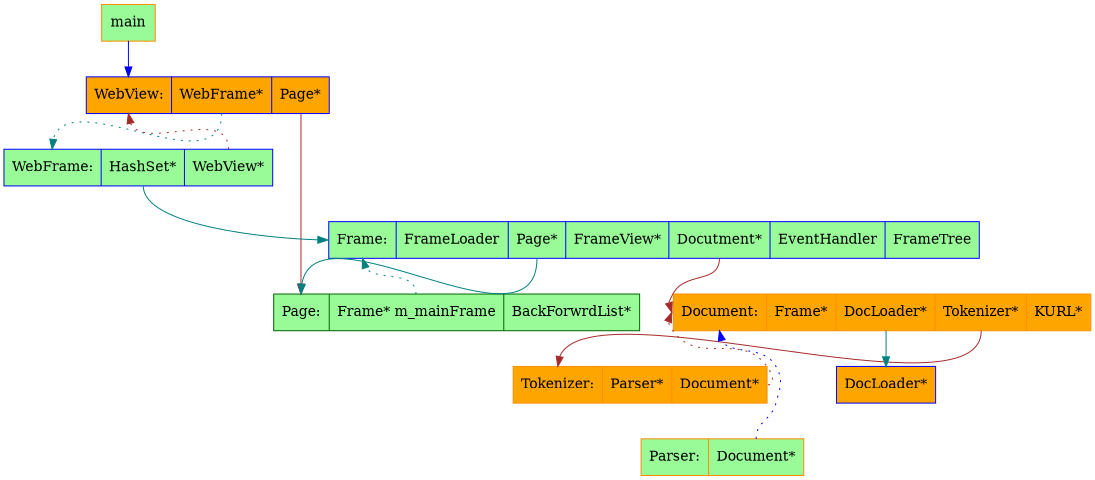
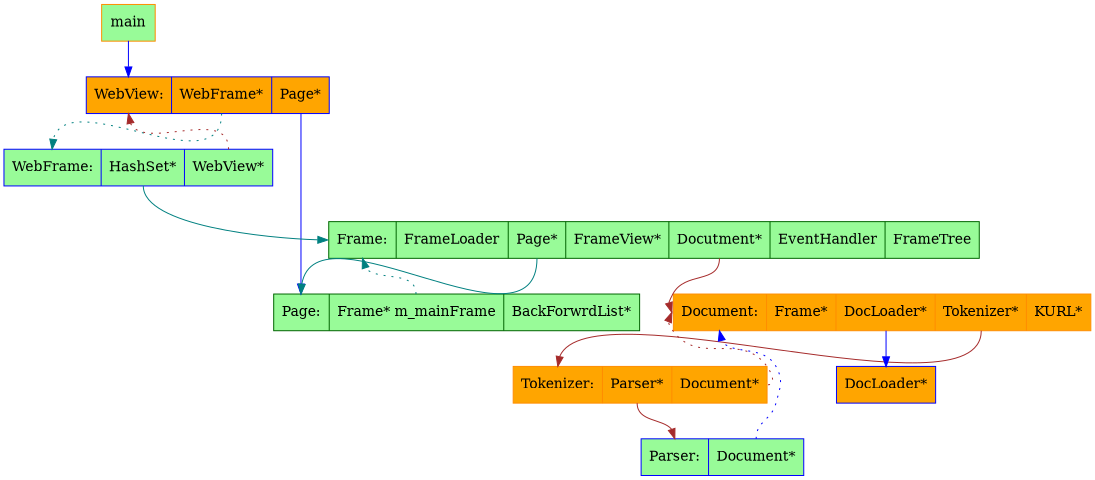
(301, 199) -> (301, 199)
(654, 240) -> (654, 240)
(886, 344) -> (886, 344)
none -> (651, 419)
(722, 457) -> (722, 457)
